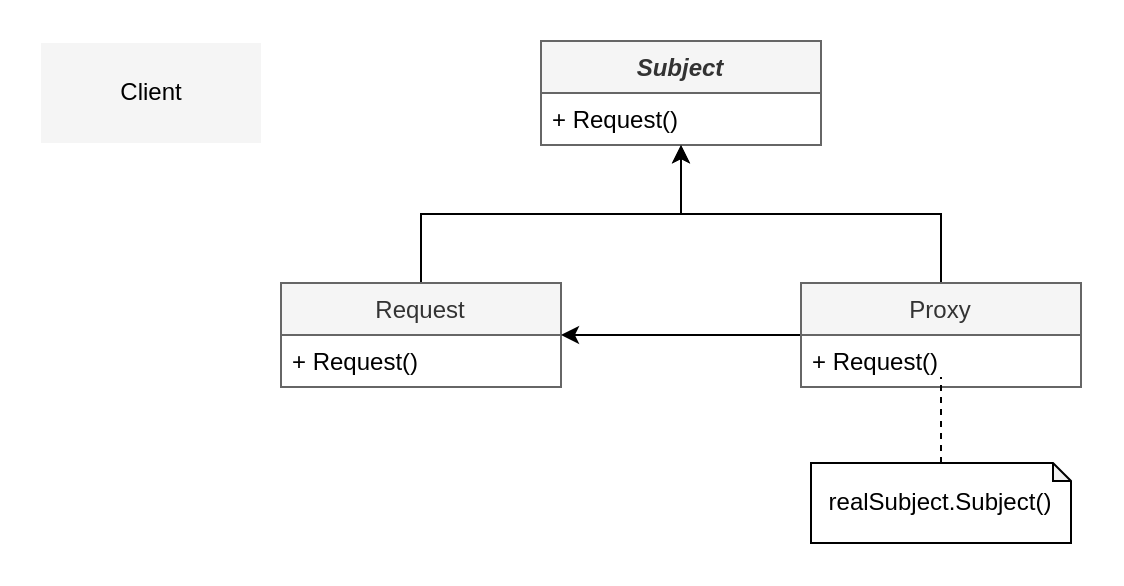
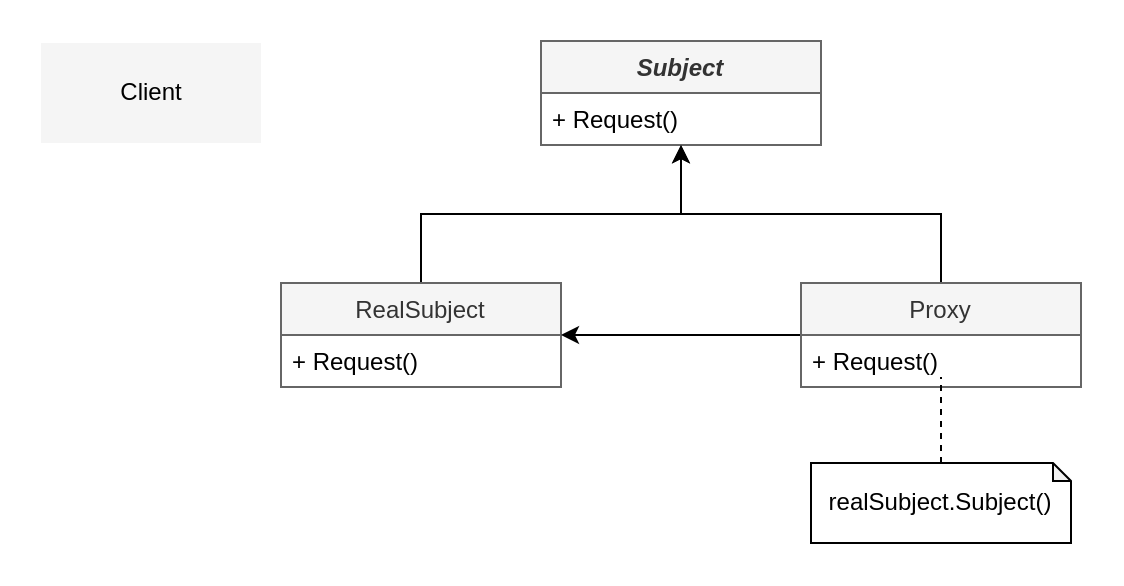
(420, 310) -> (420, 310)
